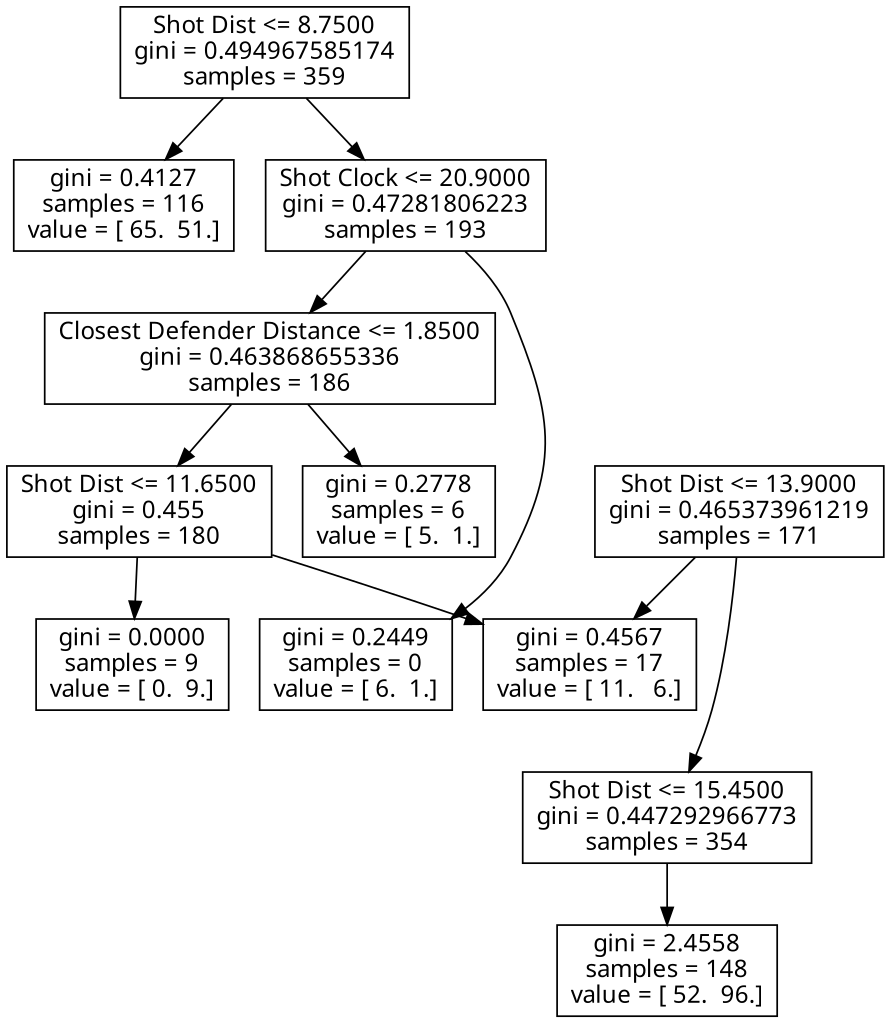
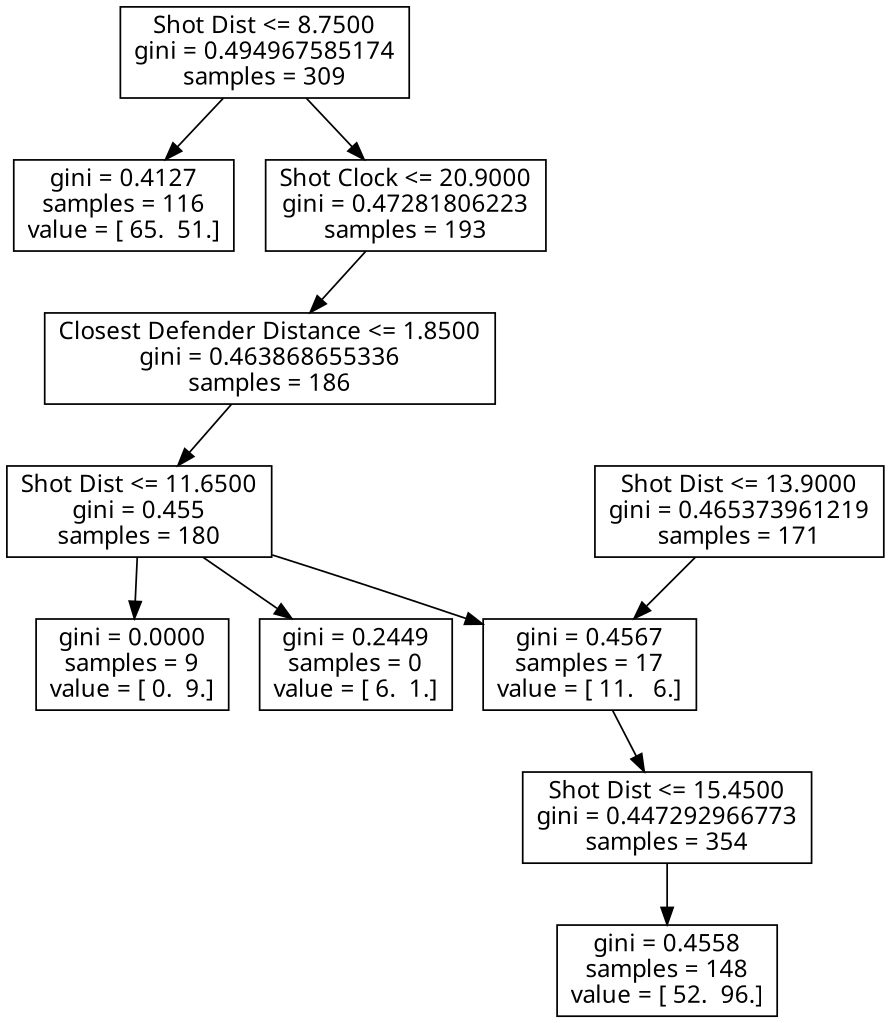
(265, 52) -> (265, 52)
(545, 432) -> (240, 583)
(399, 512) -> none
(723, 658) -> (624, 733)
(667, 971) -> (667, 971)
